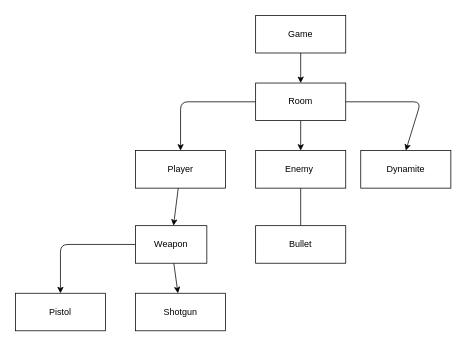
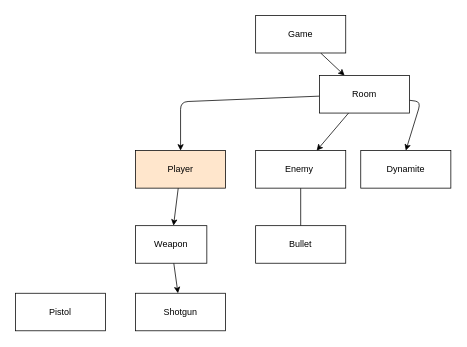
(300, 102) -> (364, 94)
(180, 169) -> (180, 169)
(79, 244) -> none
